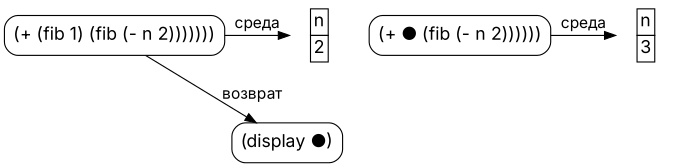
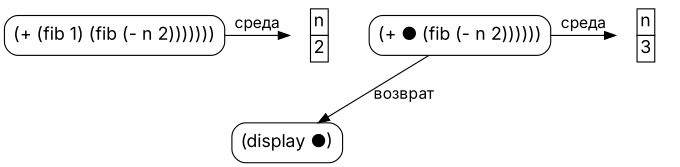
(196, 86) -> (378, 86)
